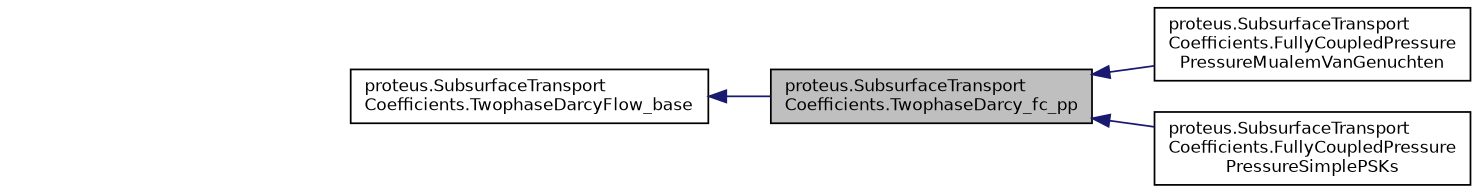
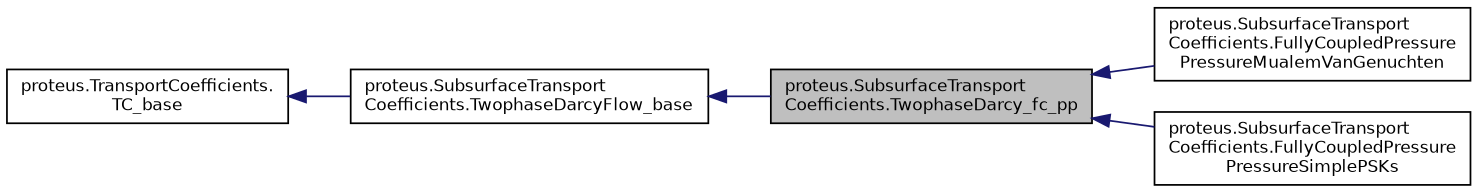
none -> (148, 96)
